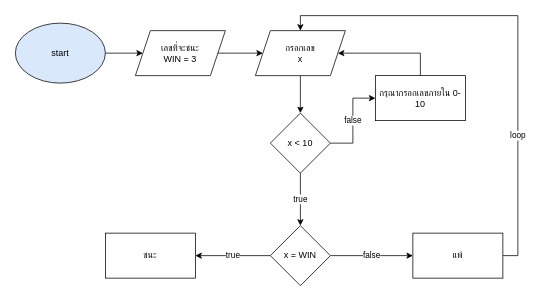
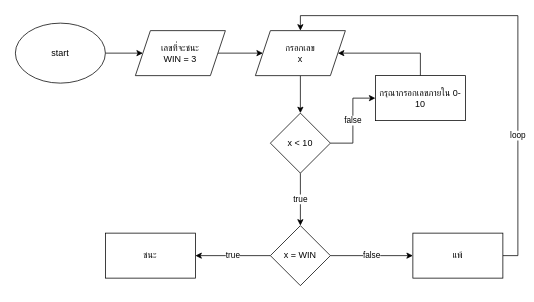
(60, 53) -> (60, 53)
